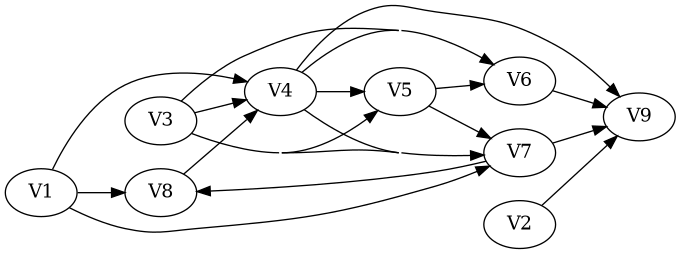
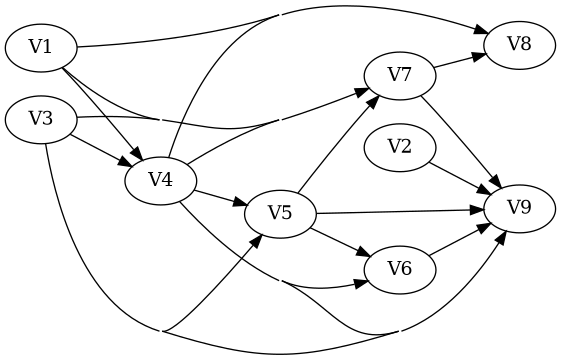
(282, 41) -> (79, 253)
(212, 150) -> (208, 73)
none -> (393, 212)
